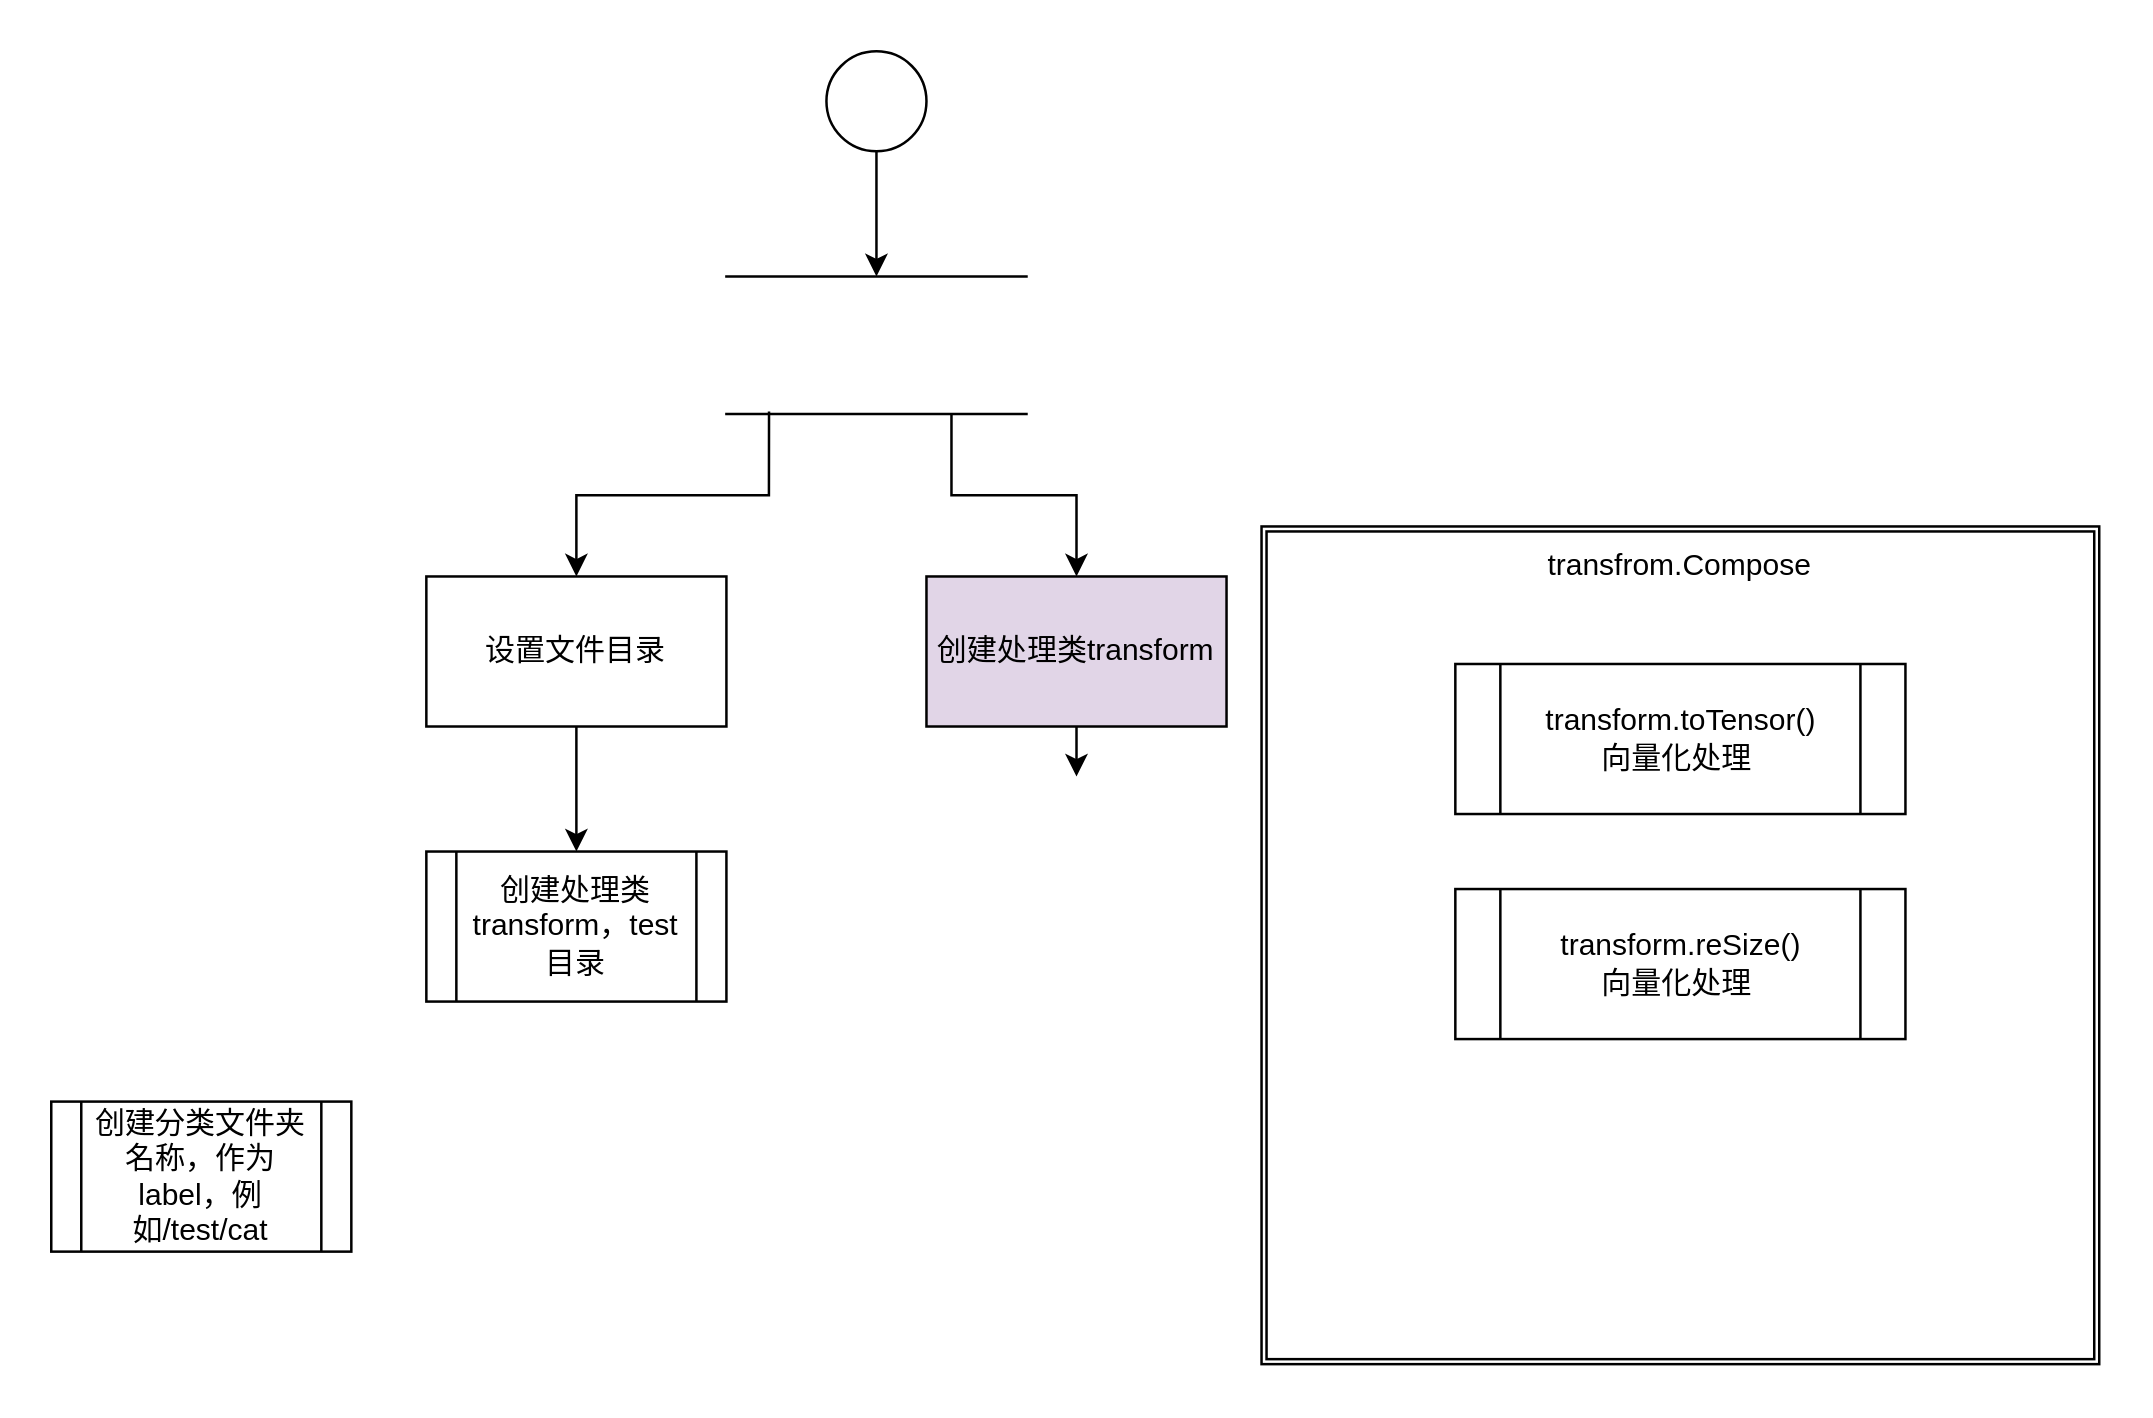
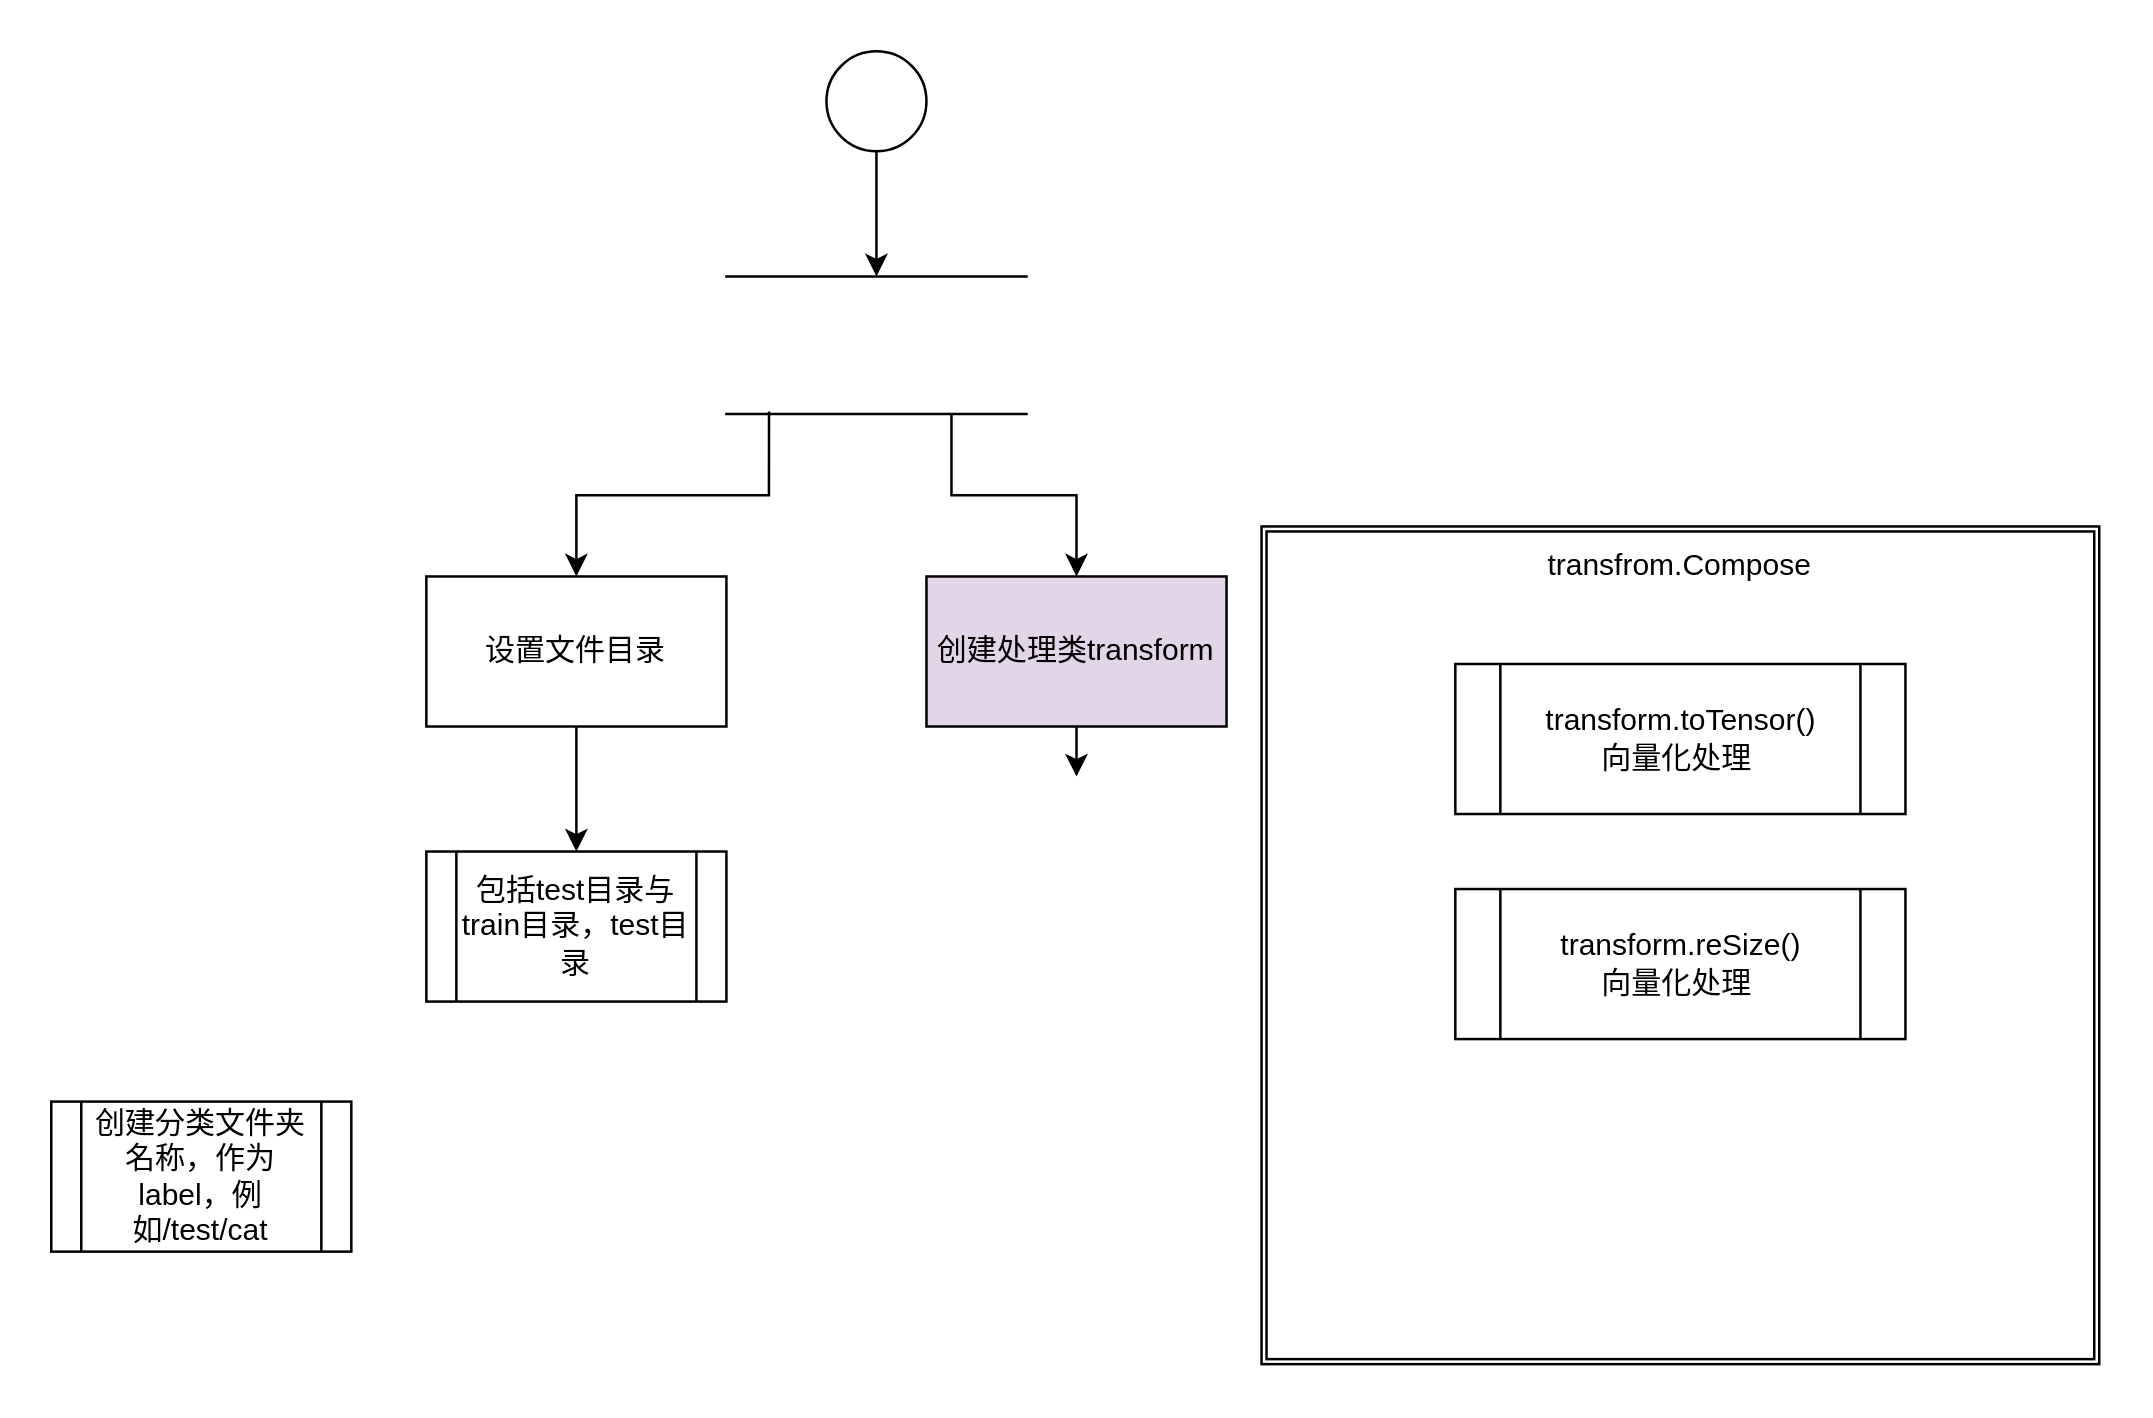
(576, 926) -> (576, 926)
